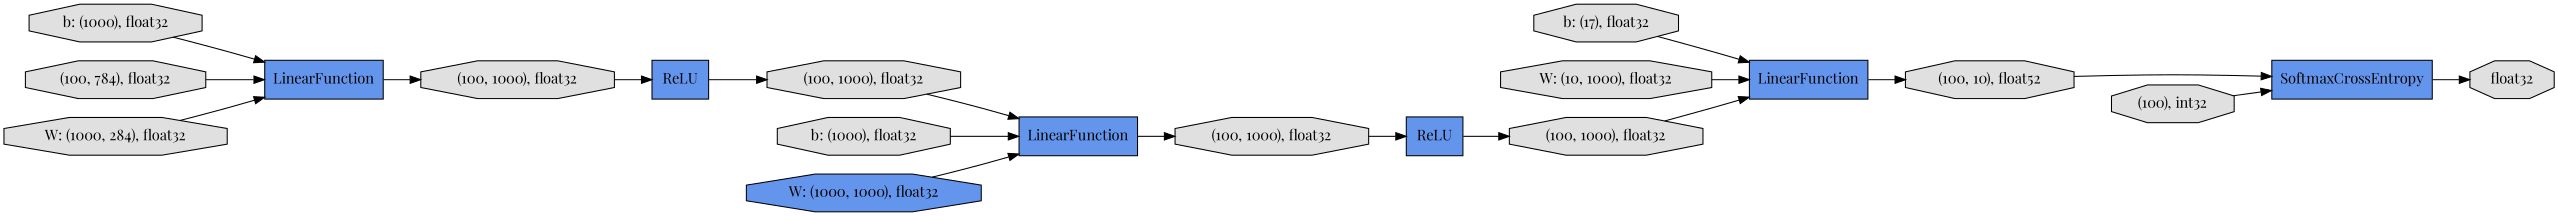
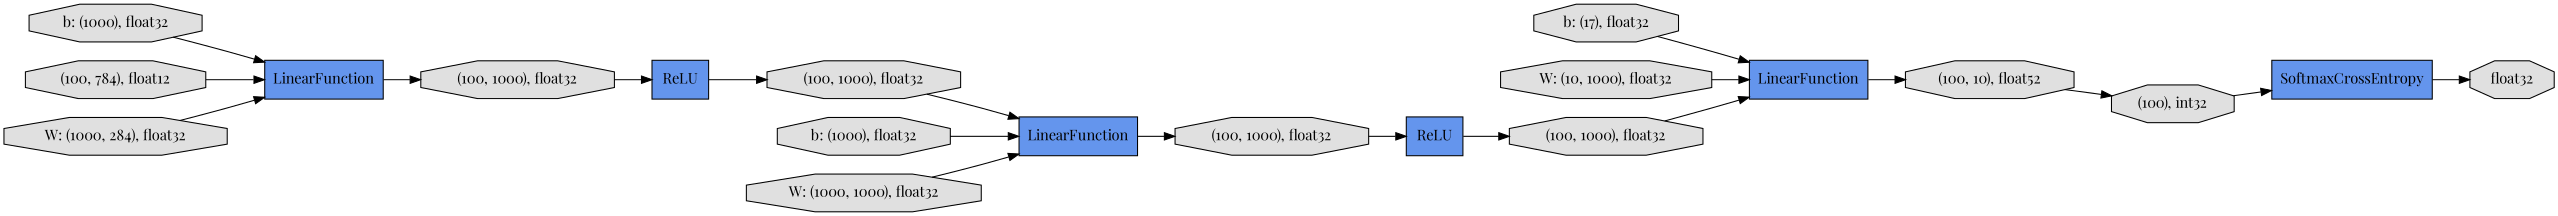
(2167, 75) -> (2083, 92)
(116, 80) -> (116, 80)
(864, 193) -> (864, 193)
